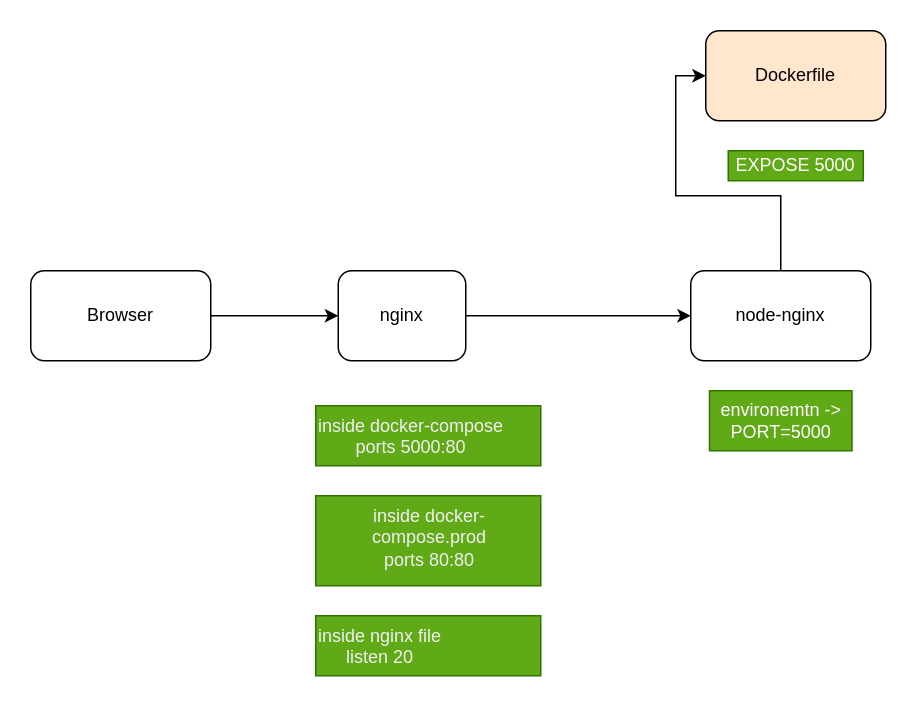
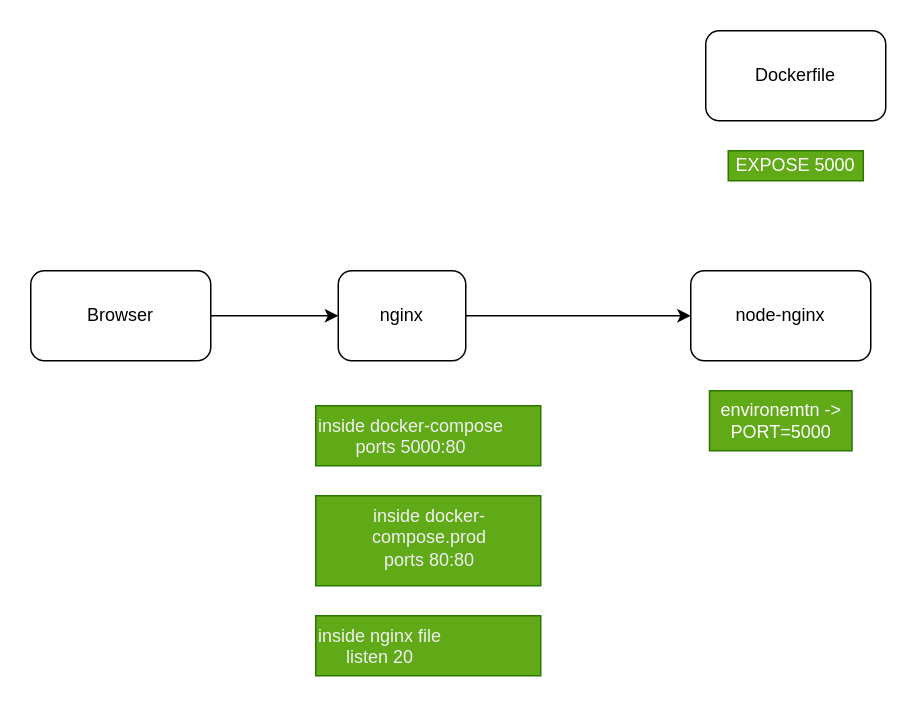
(796, 76) -> (796, 76)
(696, 196) -> none
